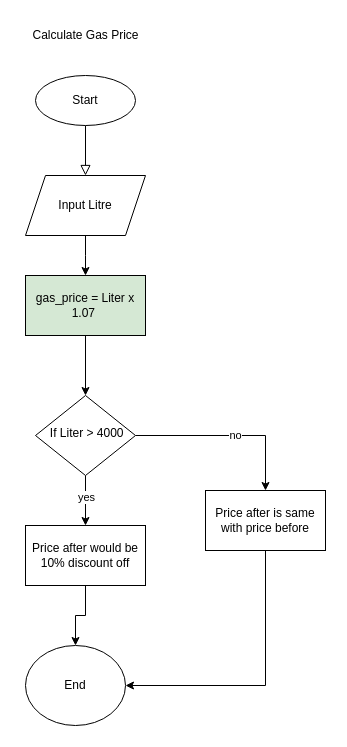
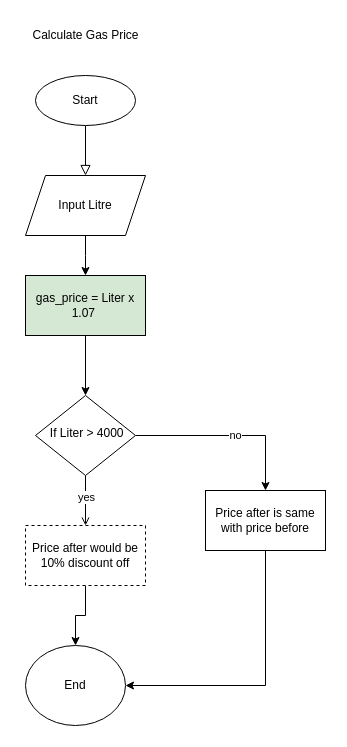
(86, 517) -> (86, 519)
(86, 556) -> (86, 556)
